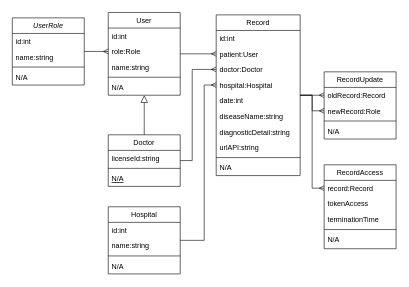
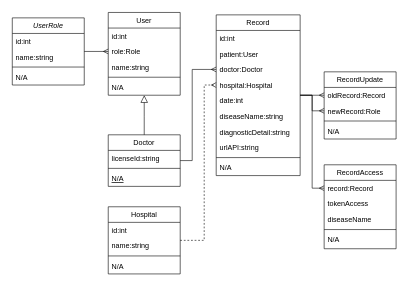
(198, 54) -> none
(204, 169) -> (204, 169)
(355, 220) -> (349, 220)
